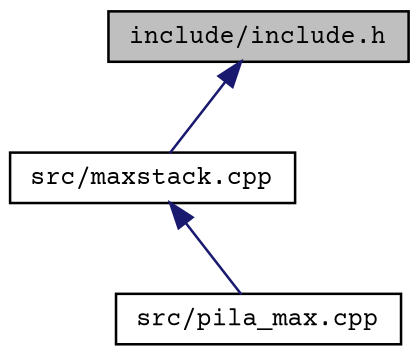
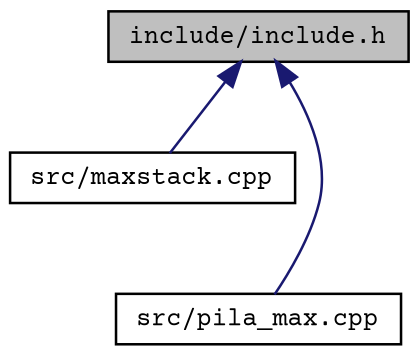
(214, 259) -> (321, 190)
